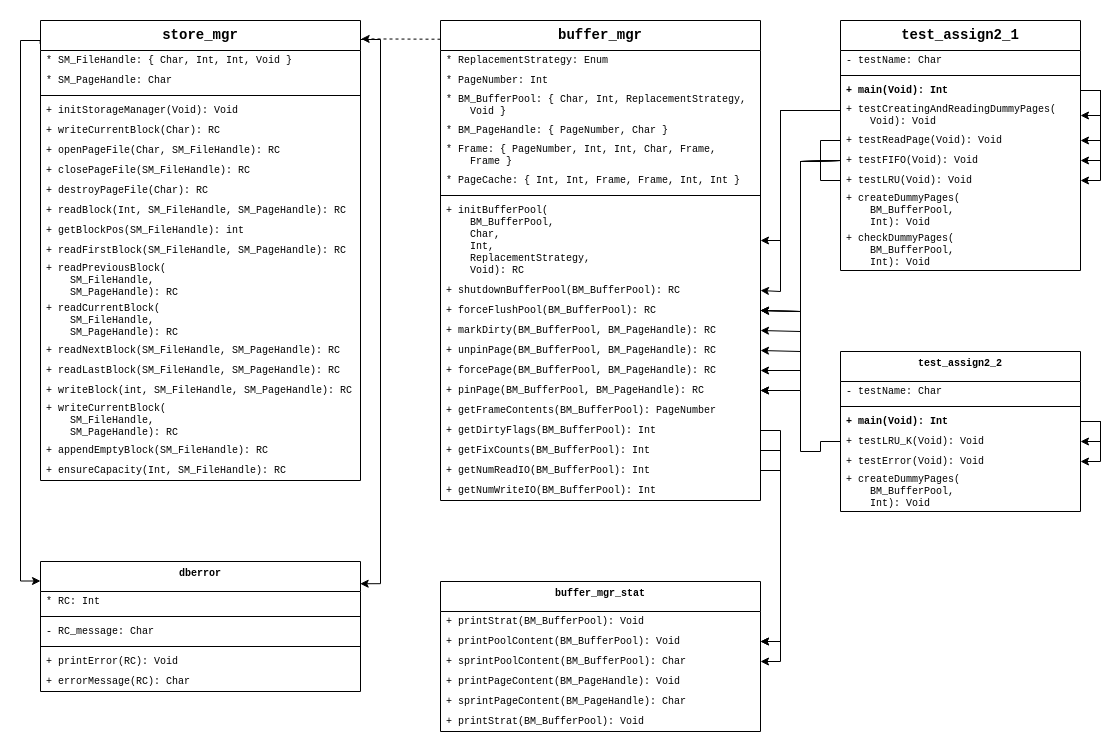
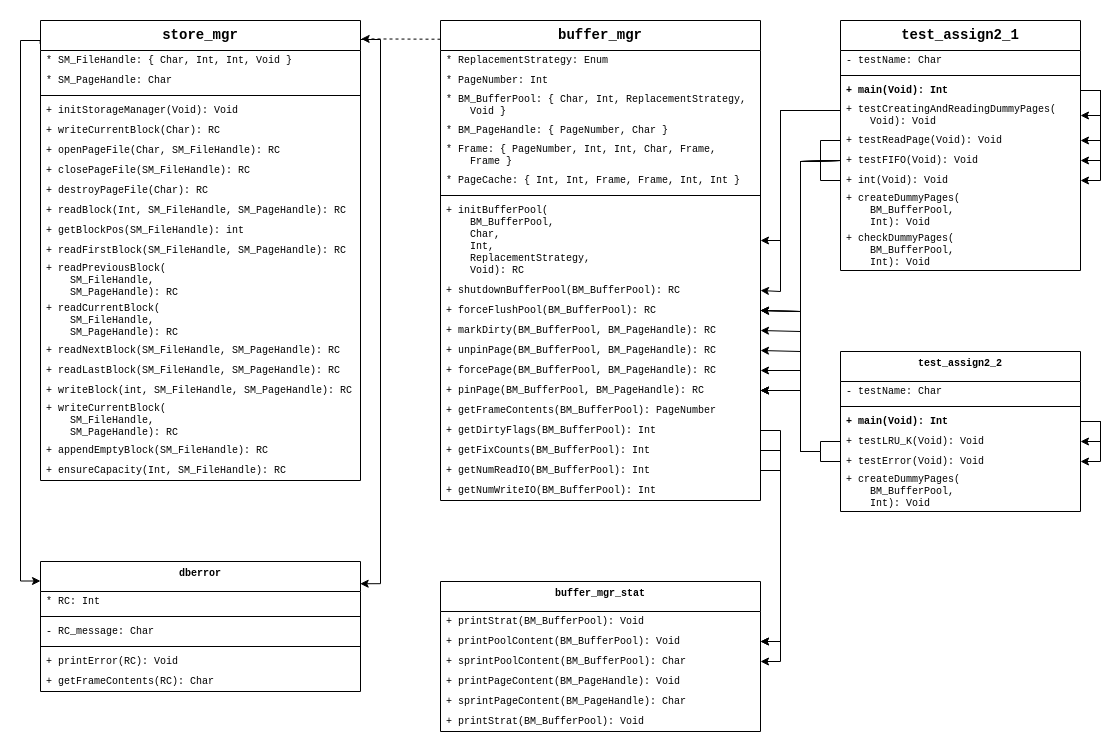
(899, 181) -> (886, 181)
none -> (826, 462)
(110, 682) -> (121, 682)
